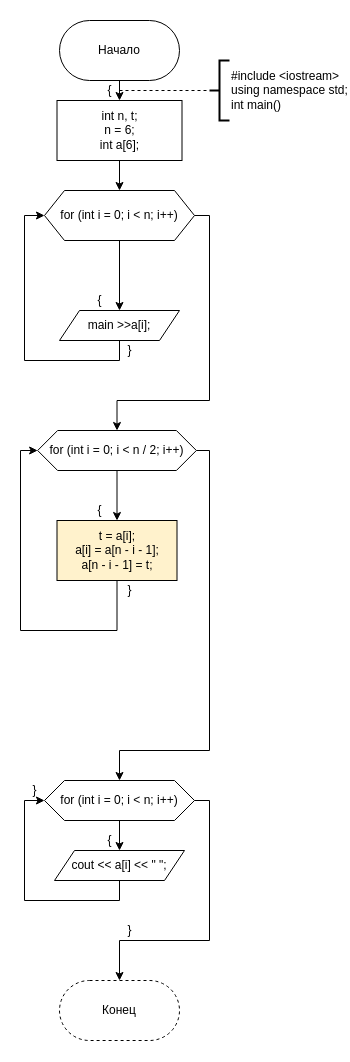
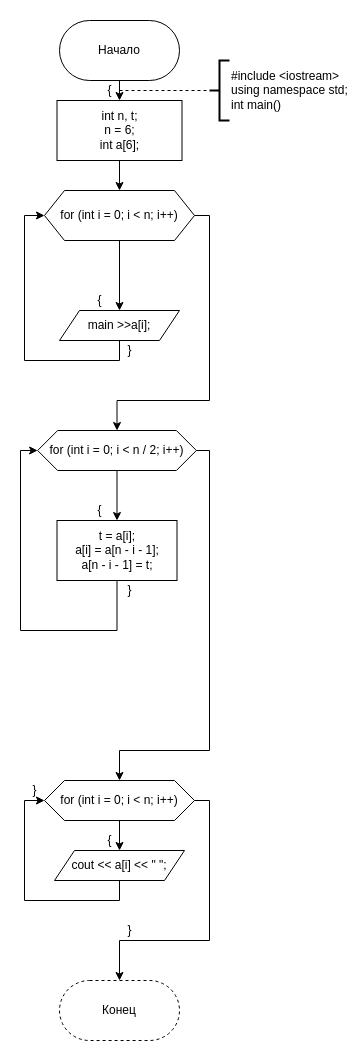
(117, 551) -> (117, 551)
